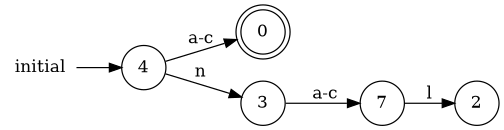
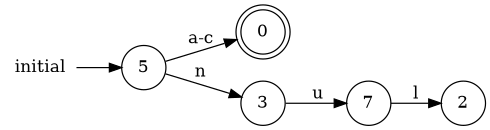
(144, 68) -> (144, 68)
(325, 94) -> (318, 94)
